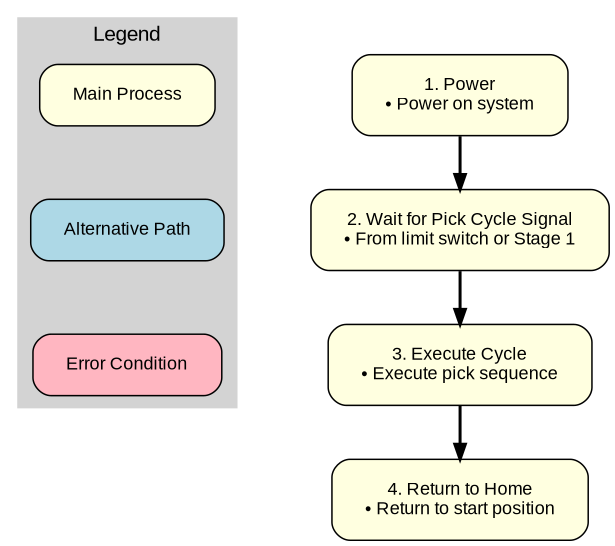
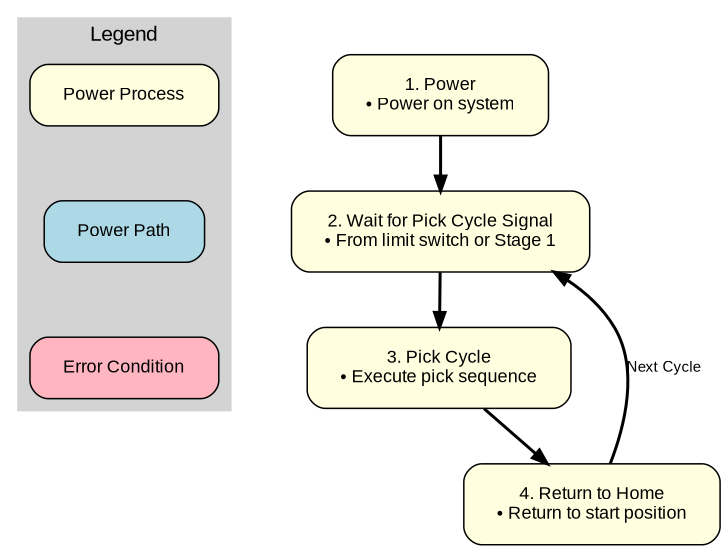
(127, 95) -> (124, 95)
(127, 230) -> (124, 232)
none -> (626, 362)
(460, 365) -> (439, 368)
